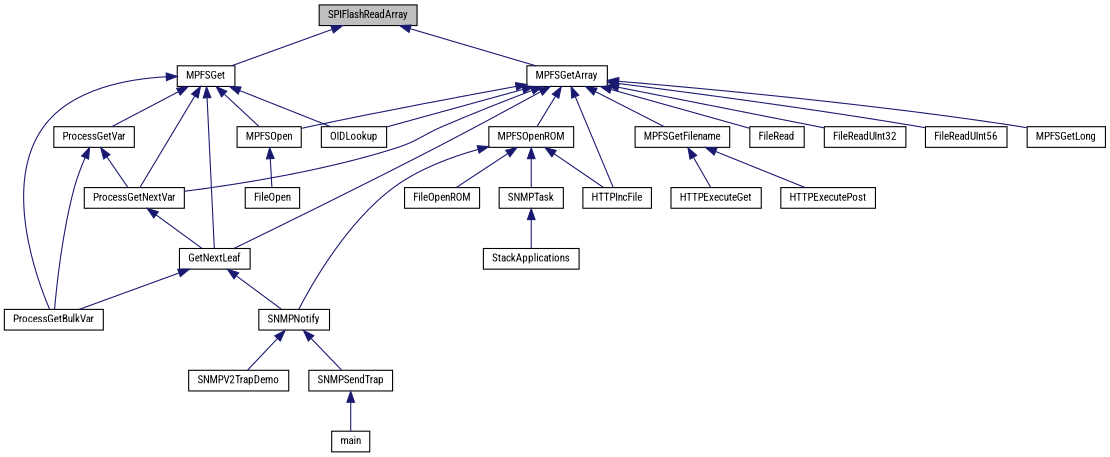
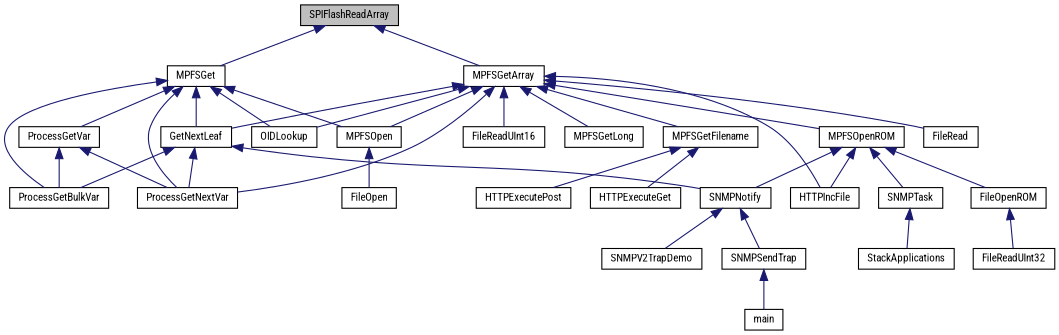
(721, 108) -> (1012, 234)
(966, 137) -> (504, 137)
(179, 232) -> (191, 173)
